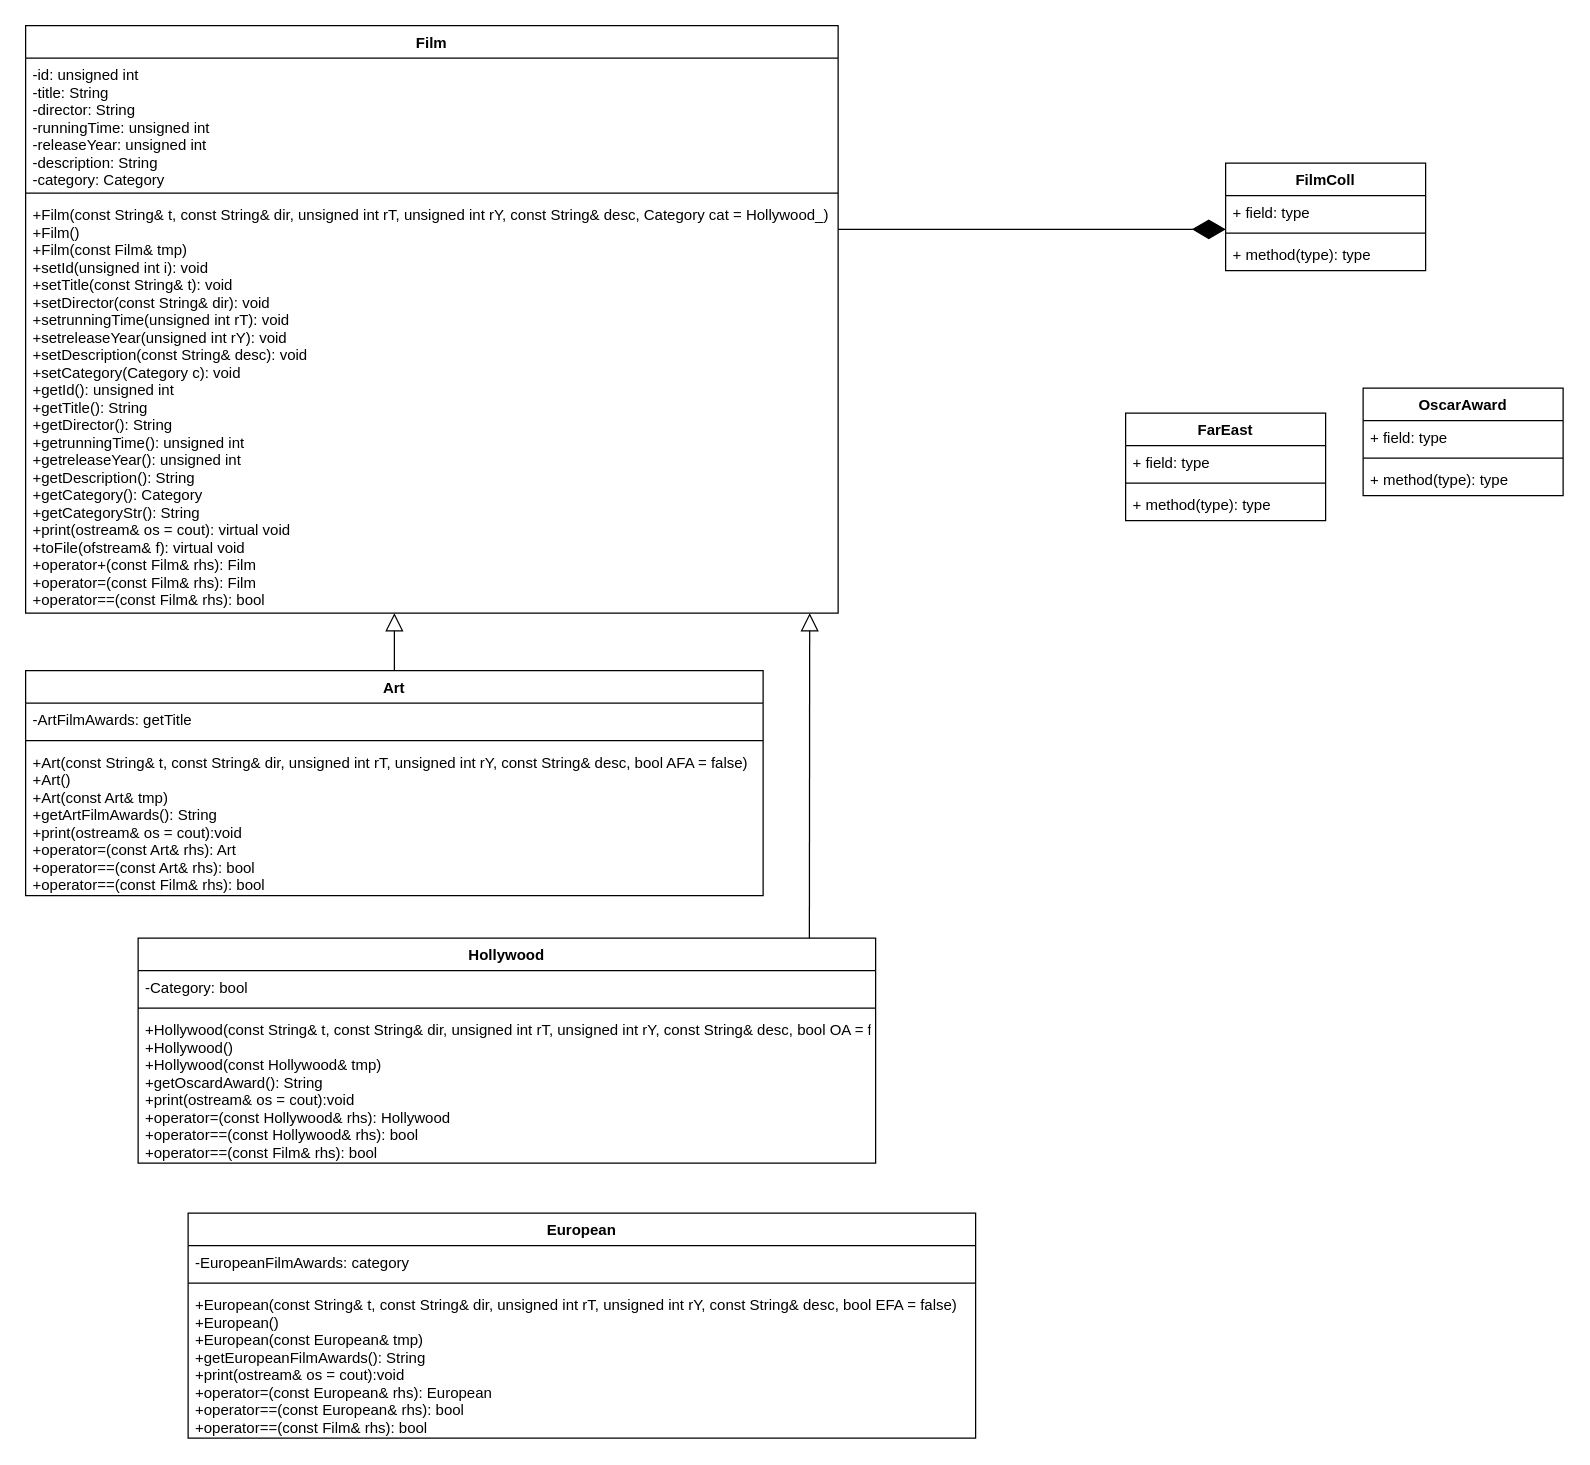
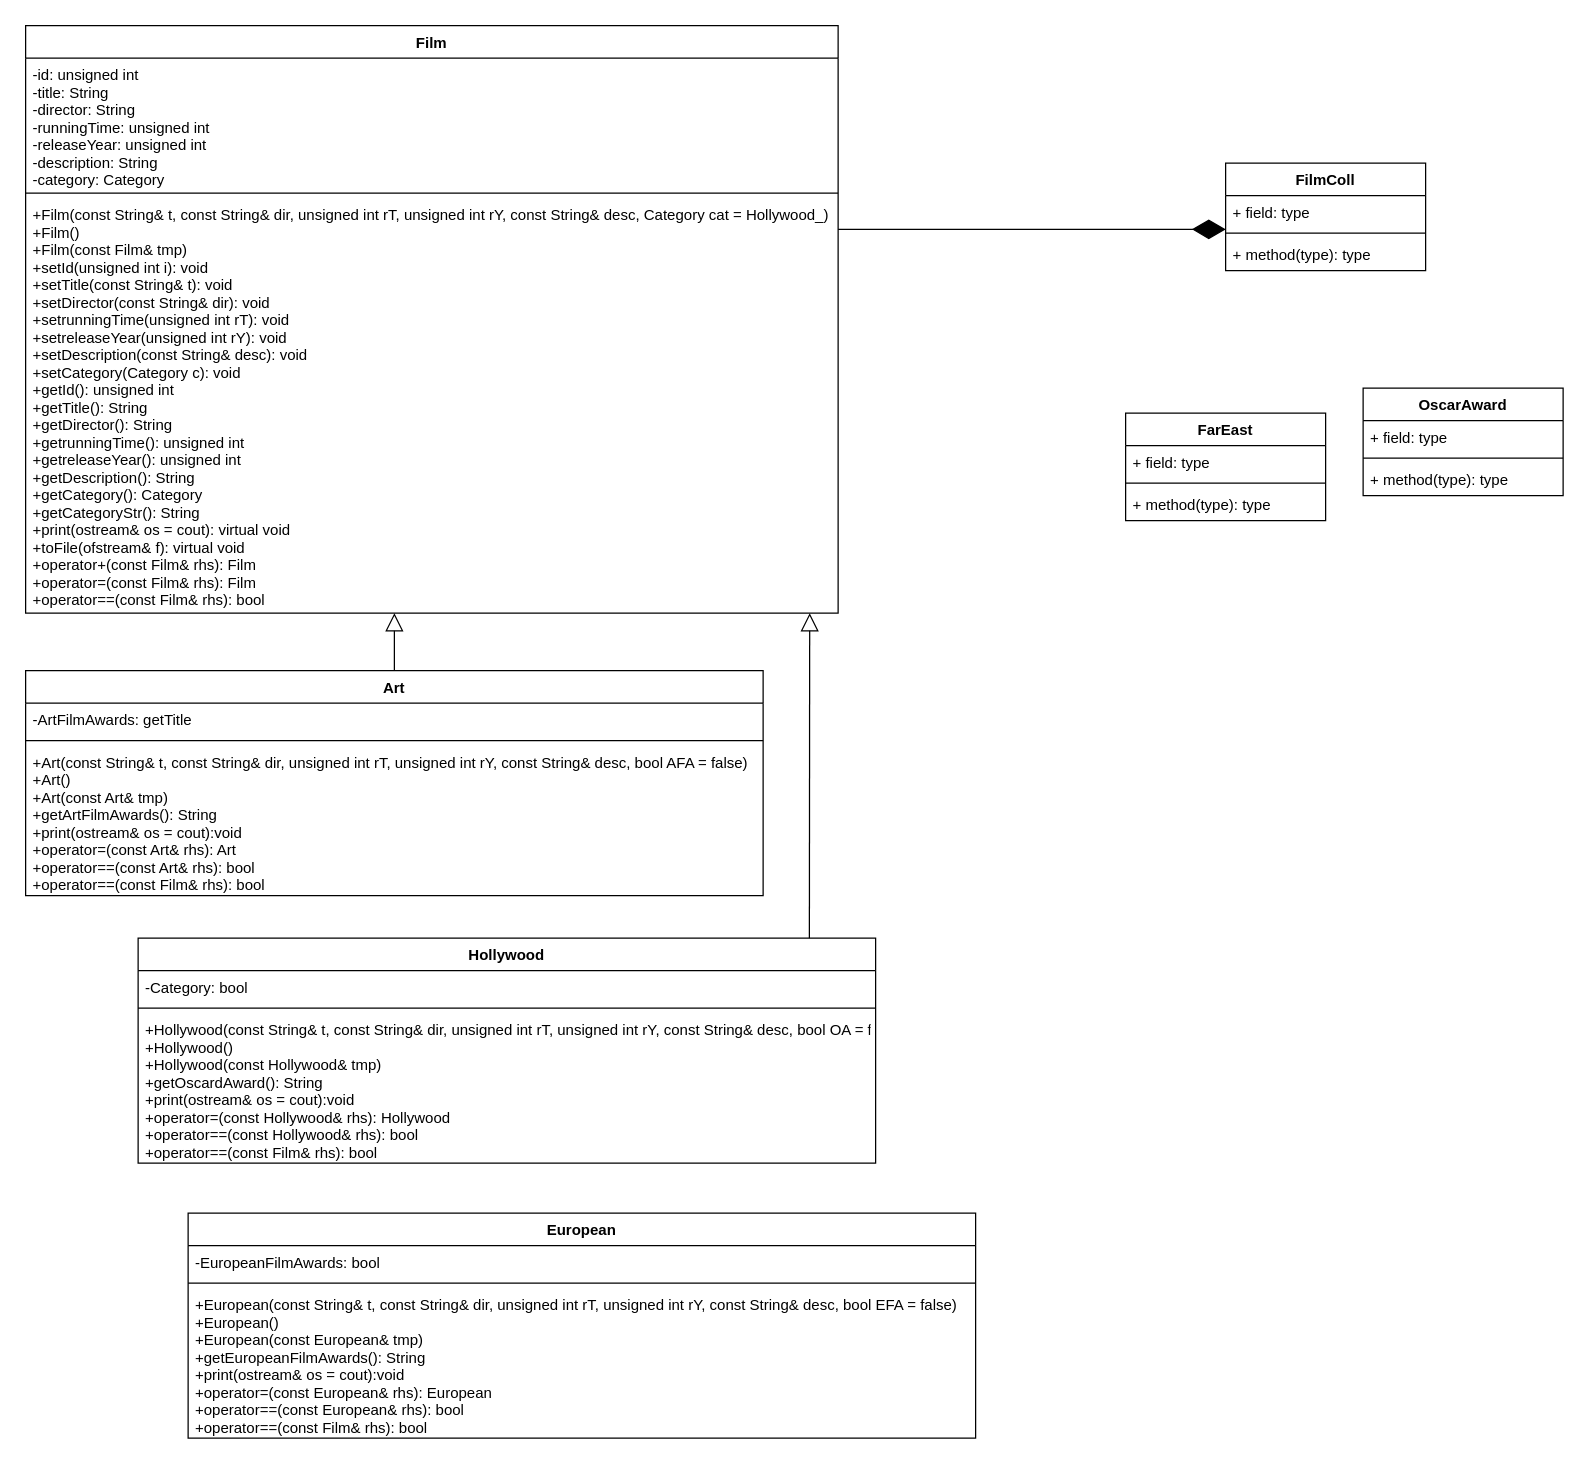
(309, 1263) -> (290, 1263)
